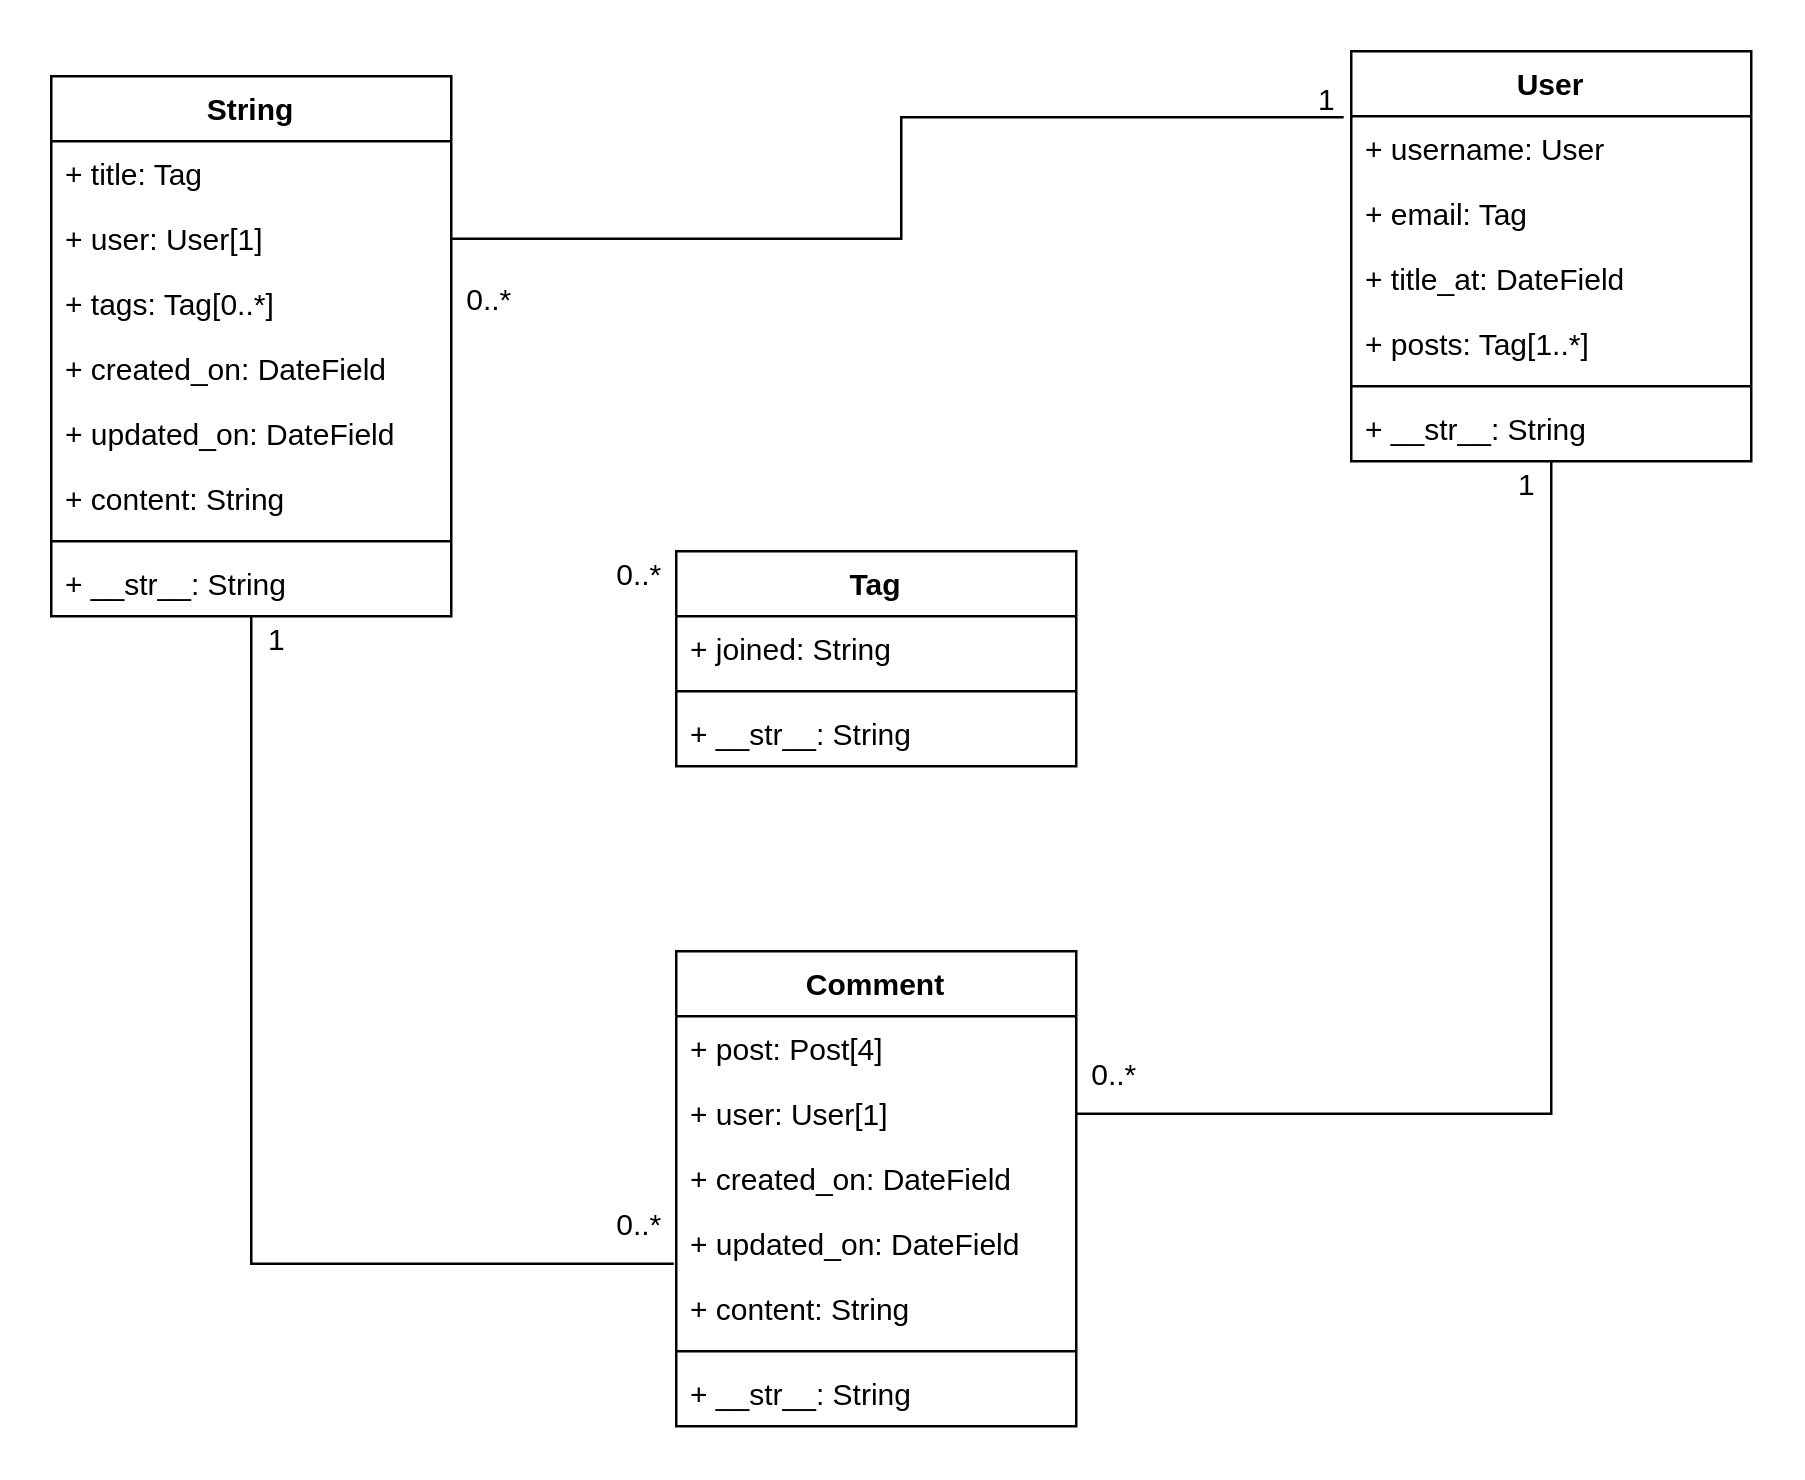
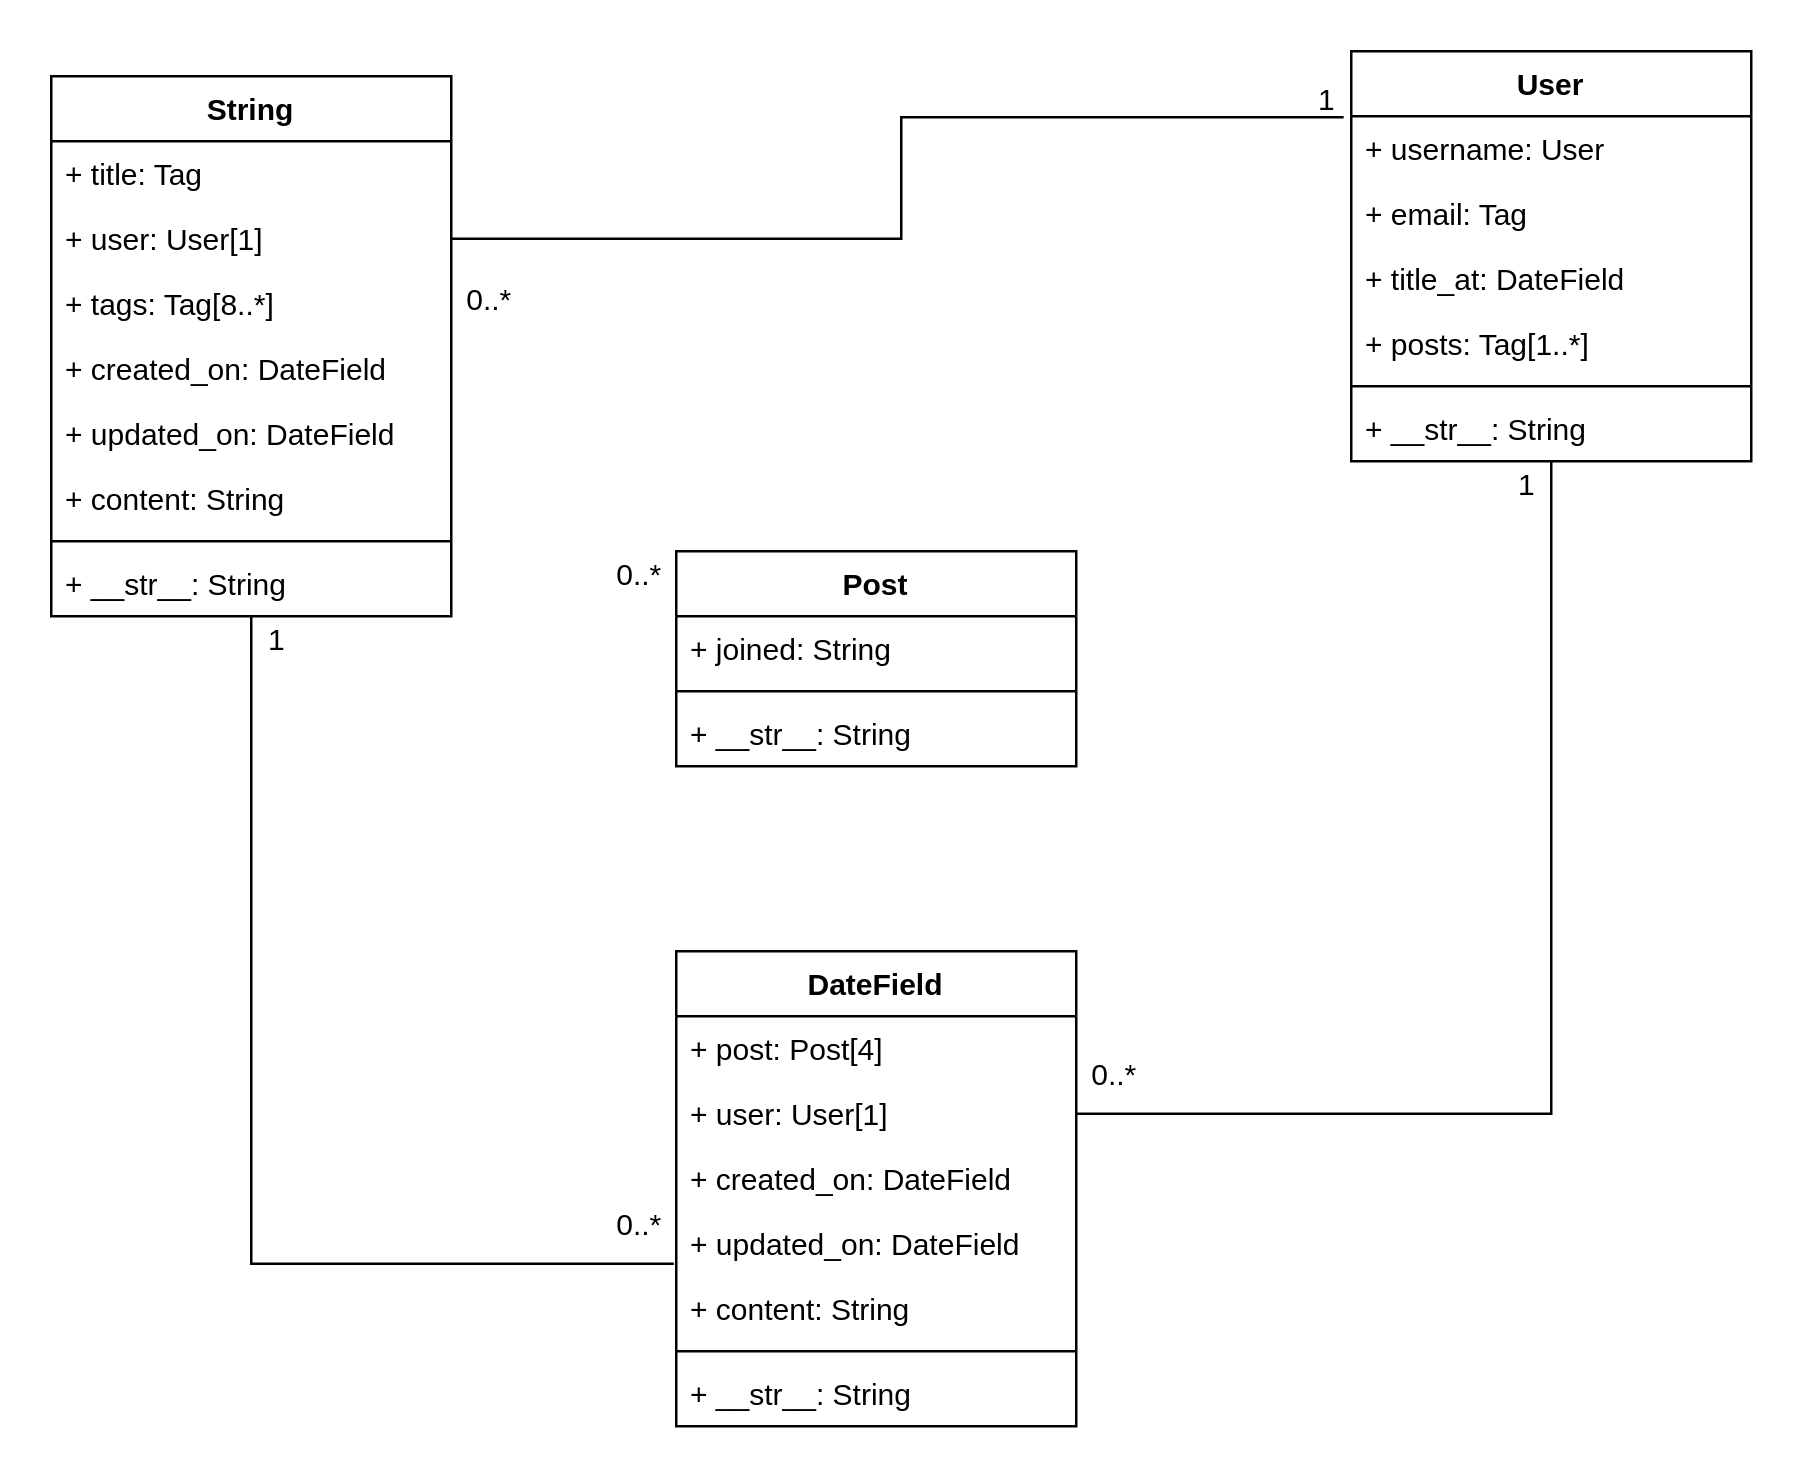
(188, 305) -> (188, 305)
(875, 585) -> (875, 585)
(875, 985) -> (875, 985)
